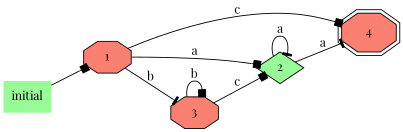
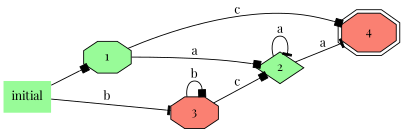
(107, 57) -> (107, 57)
(149, 84) -> (109, 105)
